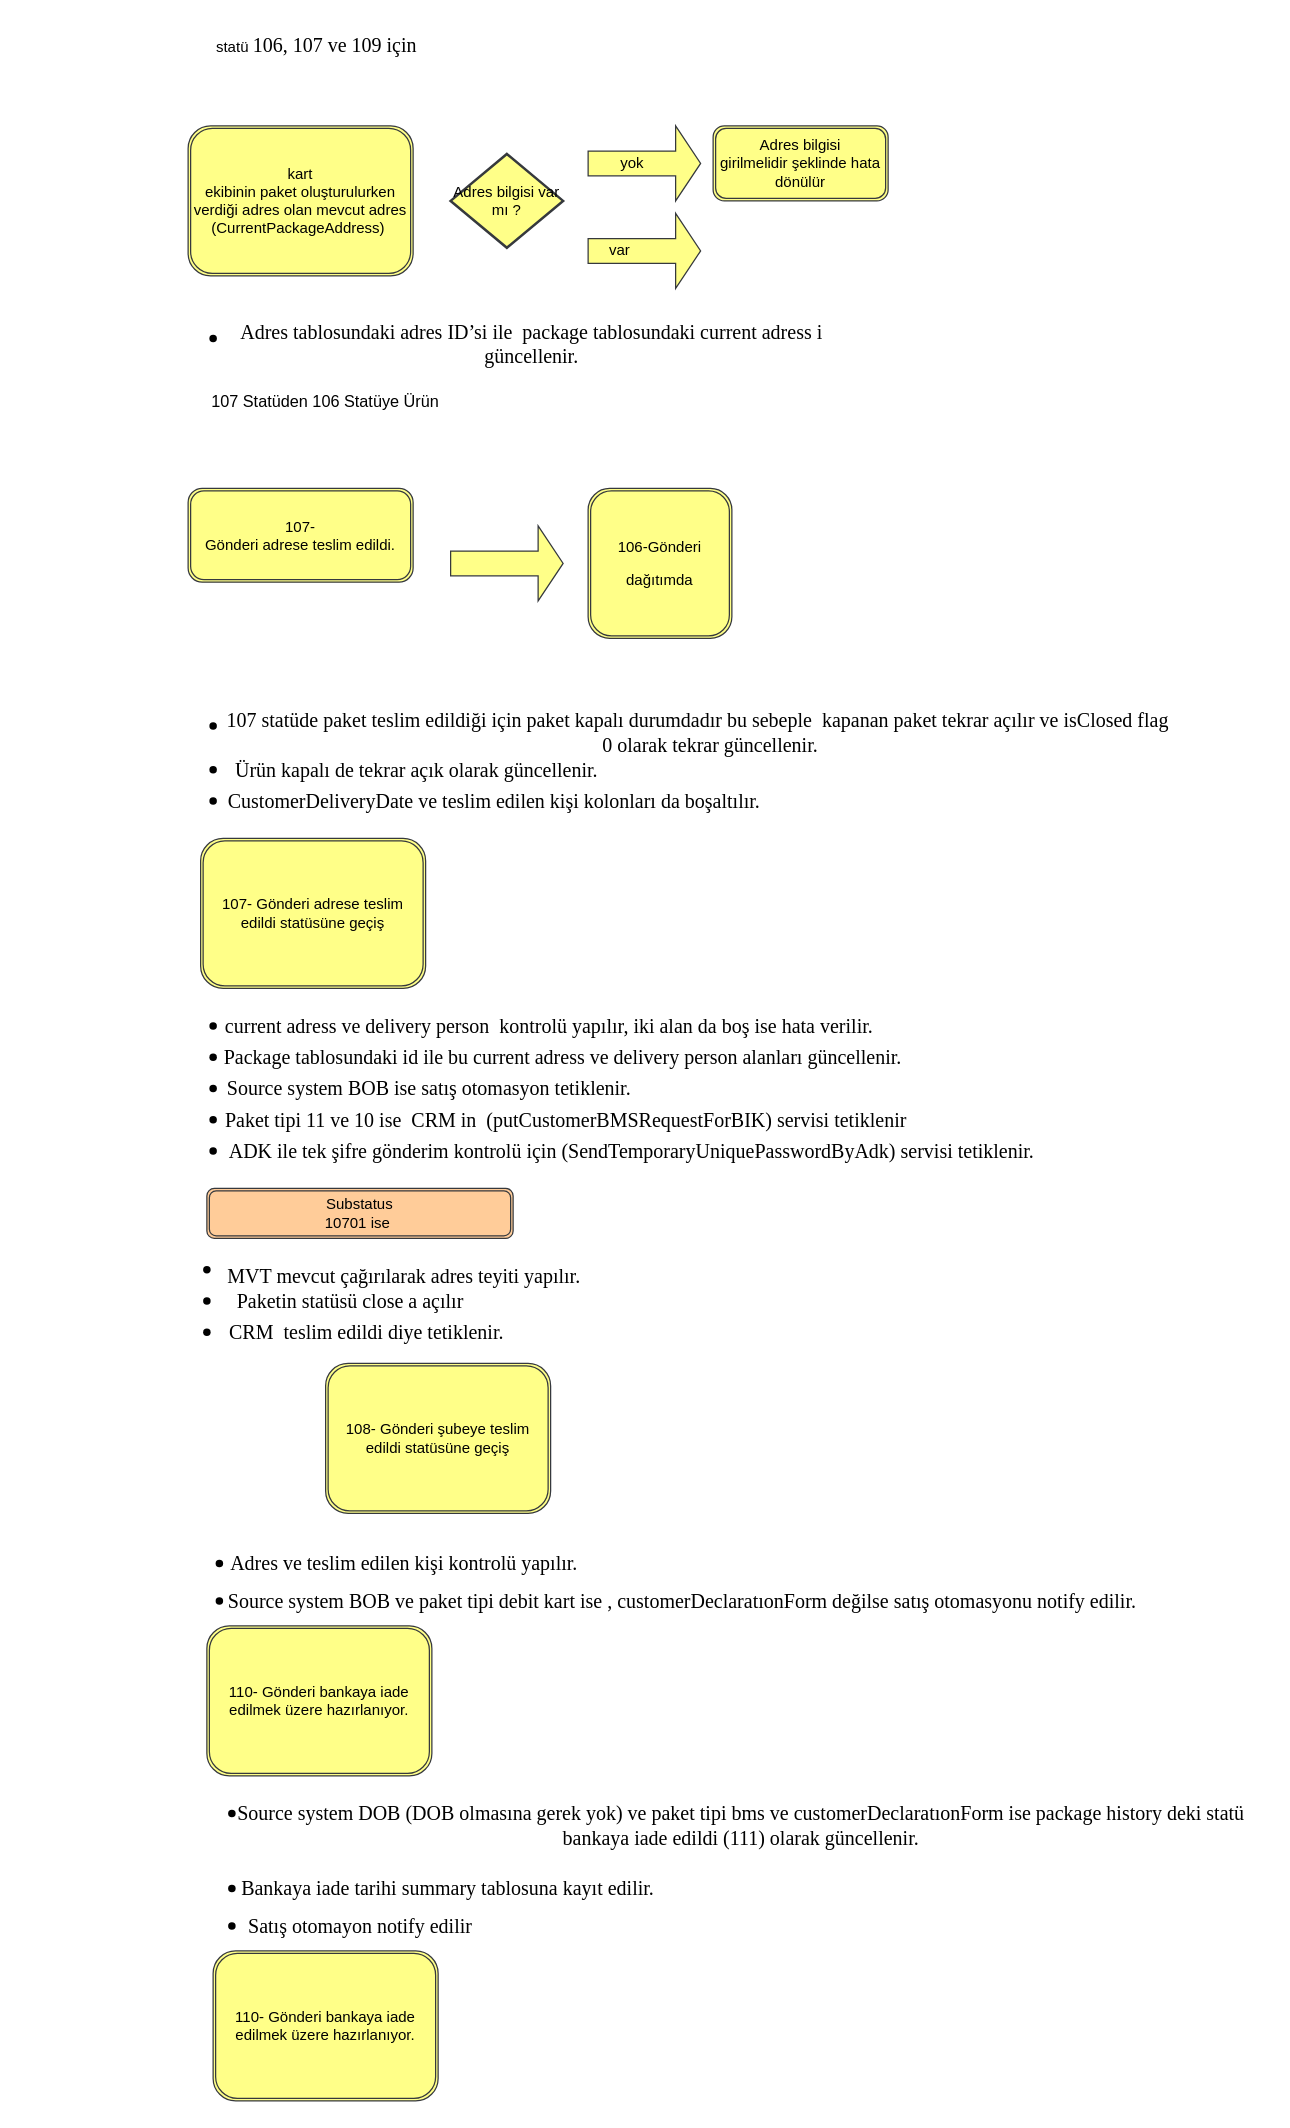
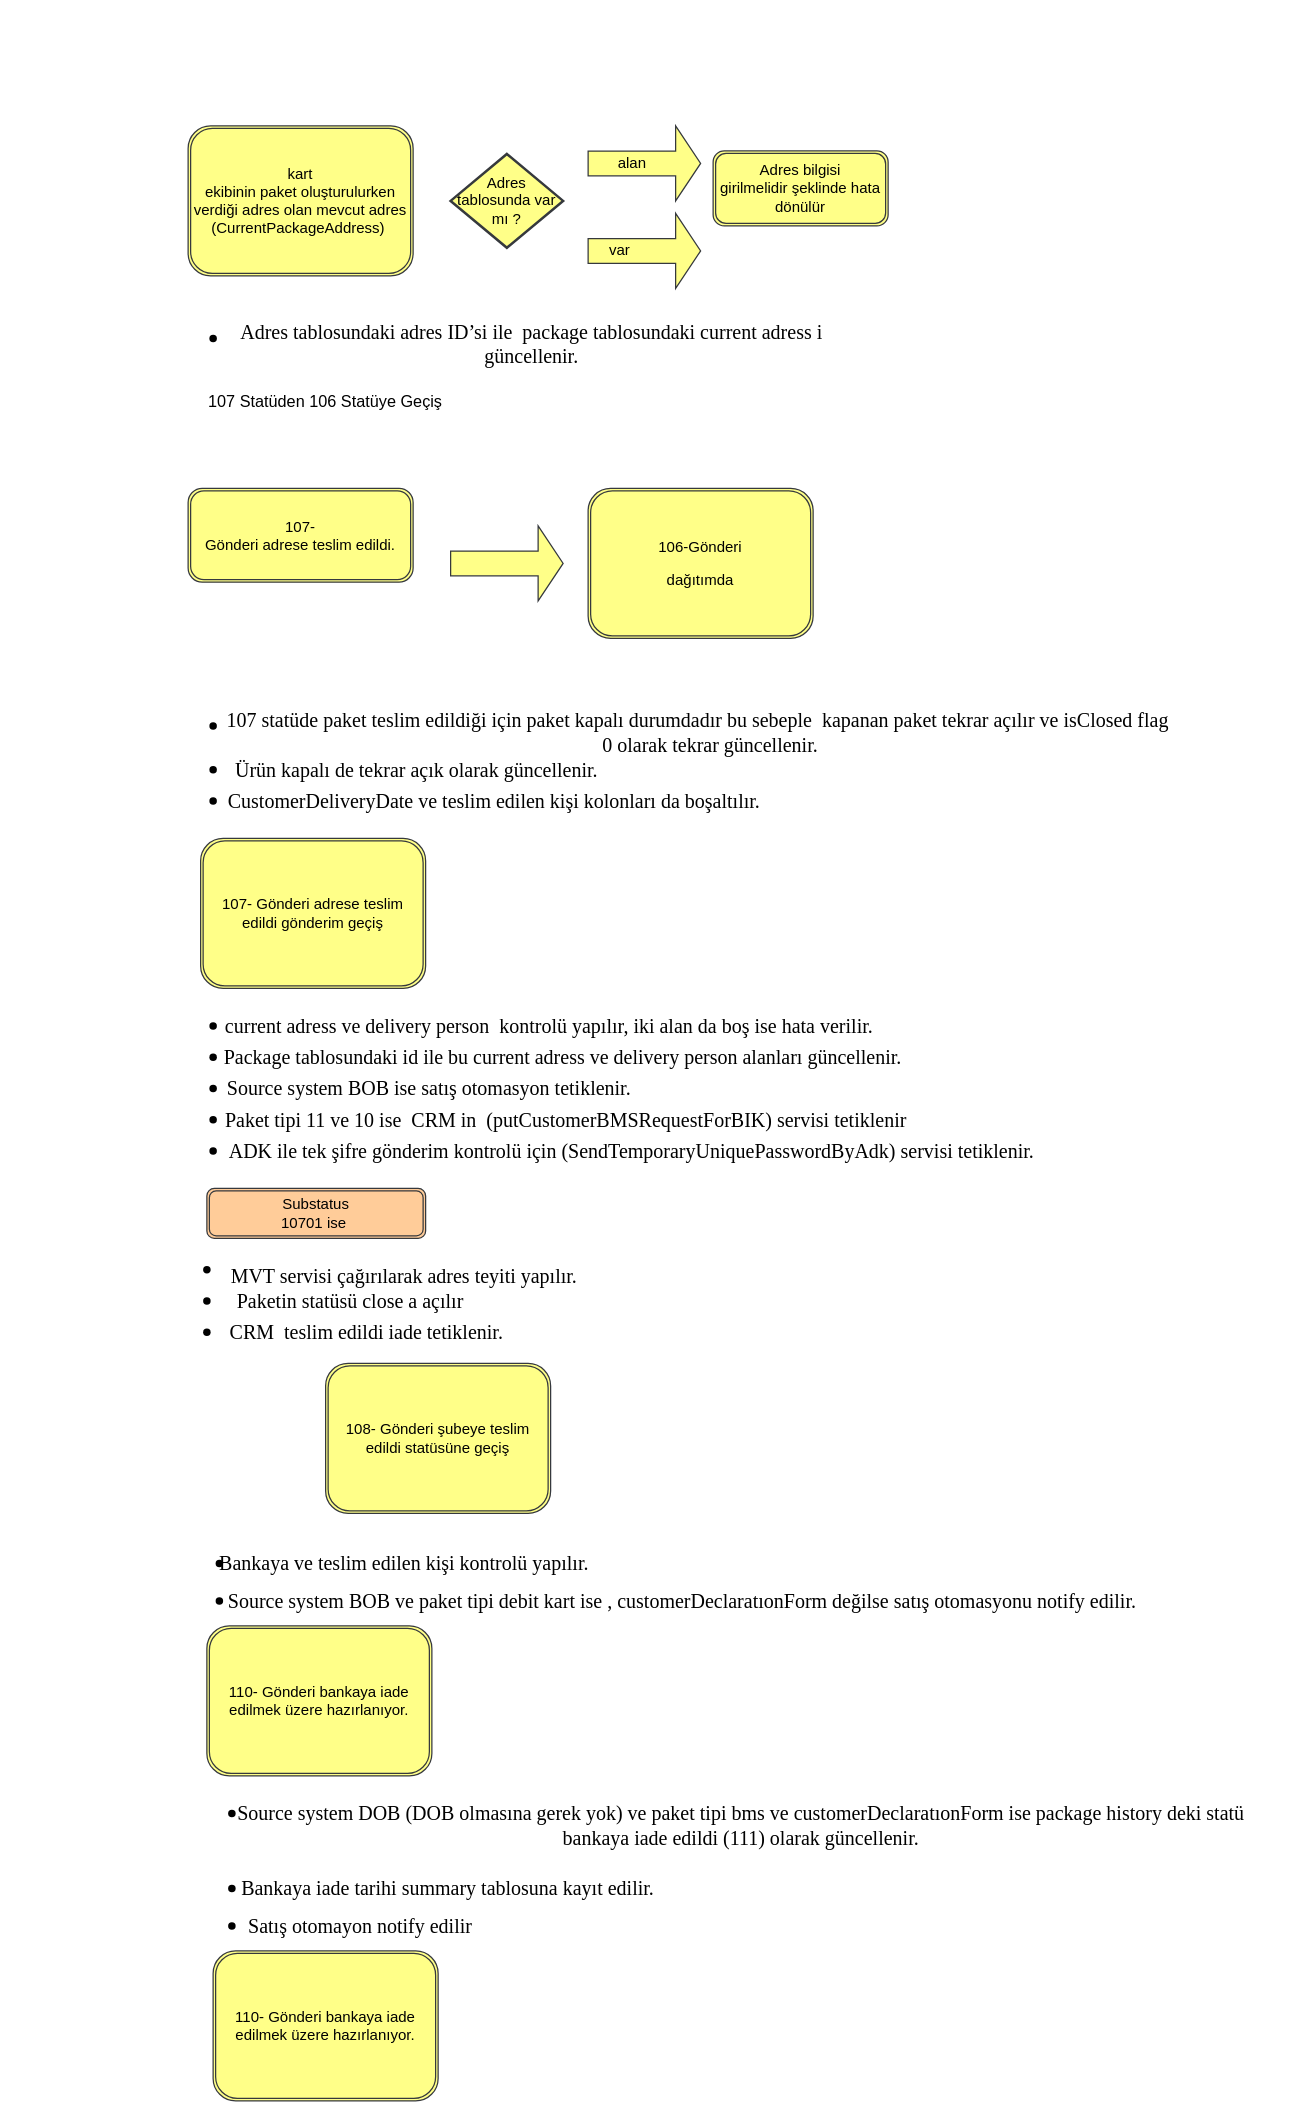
(319, 44) -> none
(633, 163) -> (633, 163)
(801, 163) -> (801, 188)
(507, 201) -> (507, 201)
(326, 401) -> (326, 401)
(660, 563) -> (701, 563)
(313, 913) -> (313, 913)
(360, 1213) -> (316, 1213)
(407, 1276) -> (407, 1276)
(369, 1332) -> (369, 1332)
(407, 1563) -> (407, 1563)
